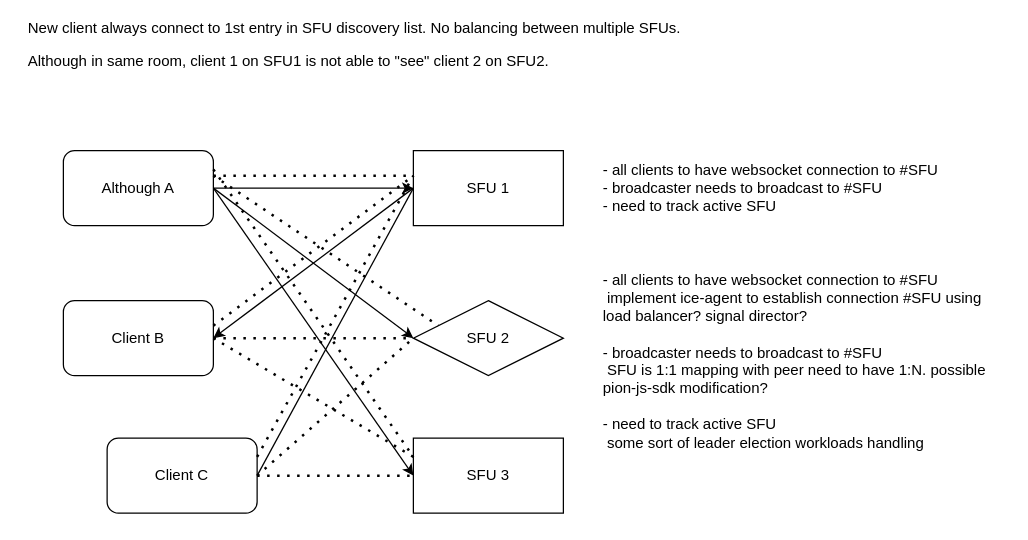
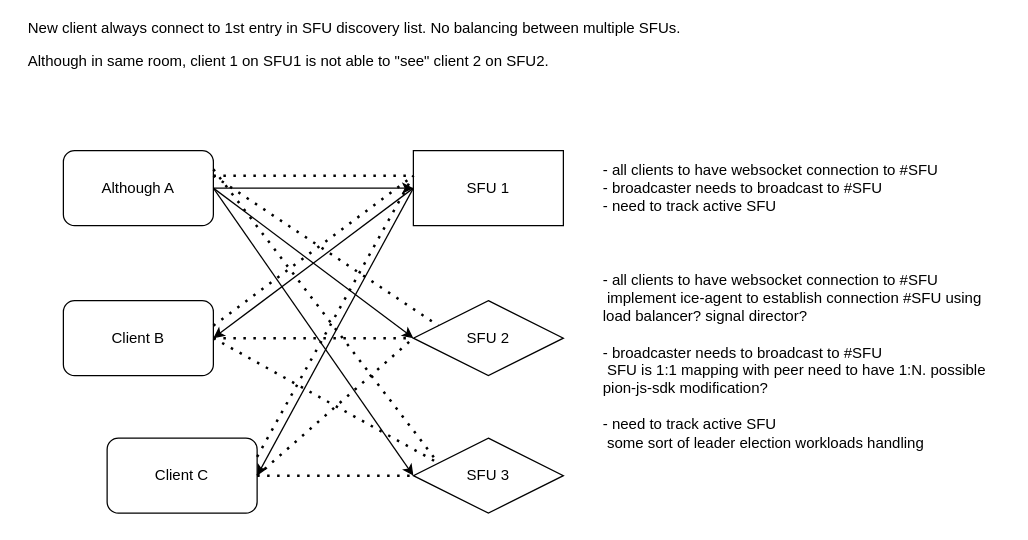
(261, 468) -> (262, 467)
(488, 476) -> (488, 476)
